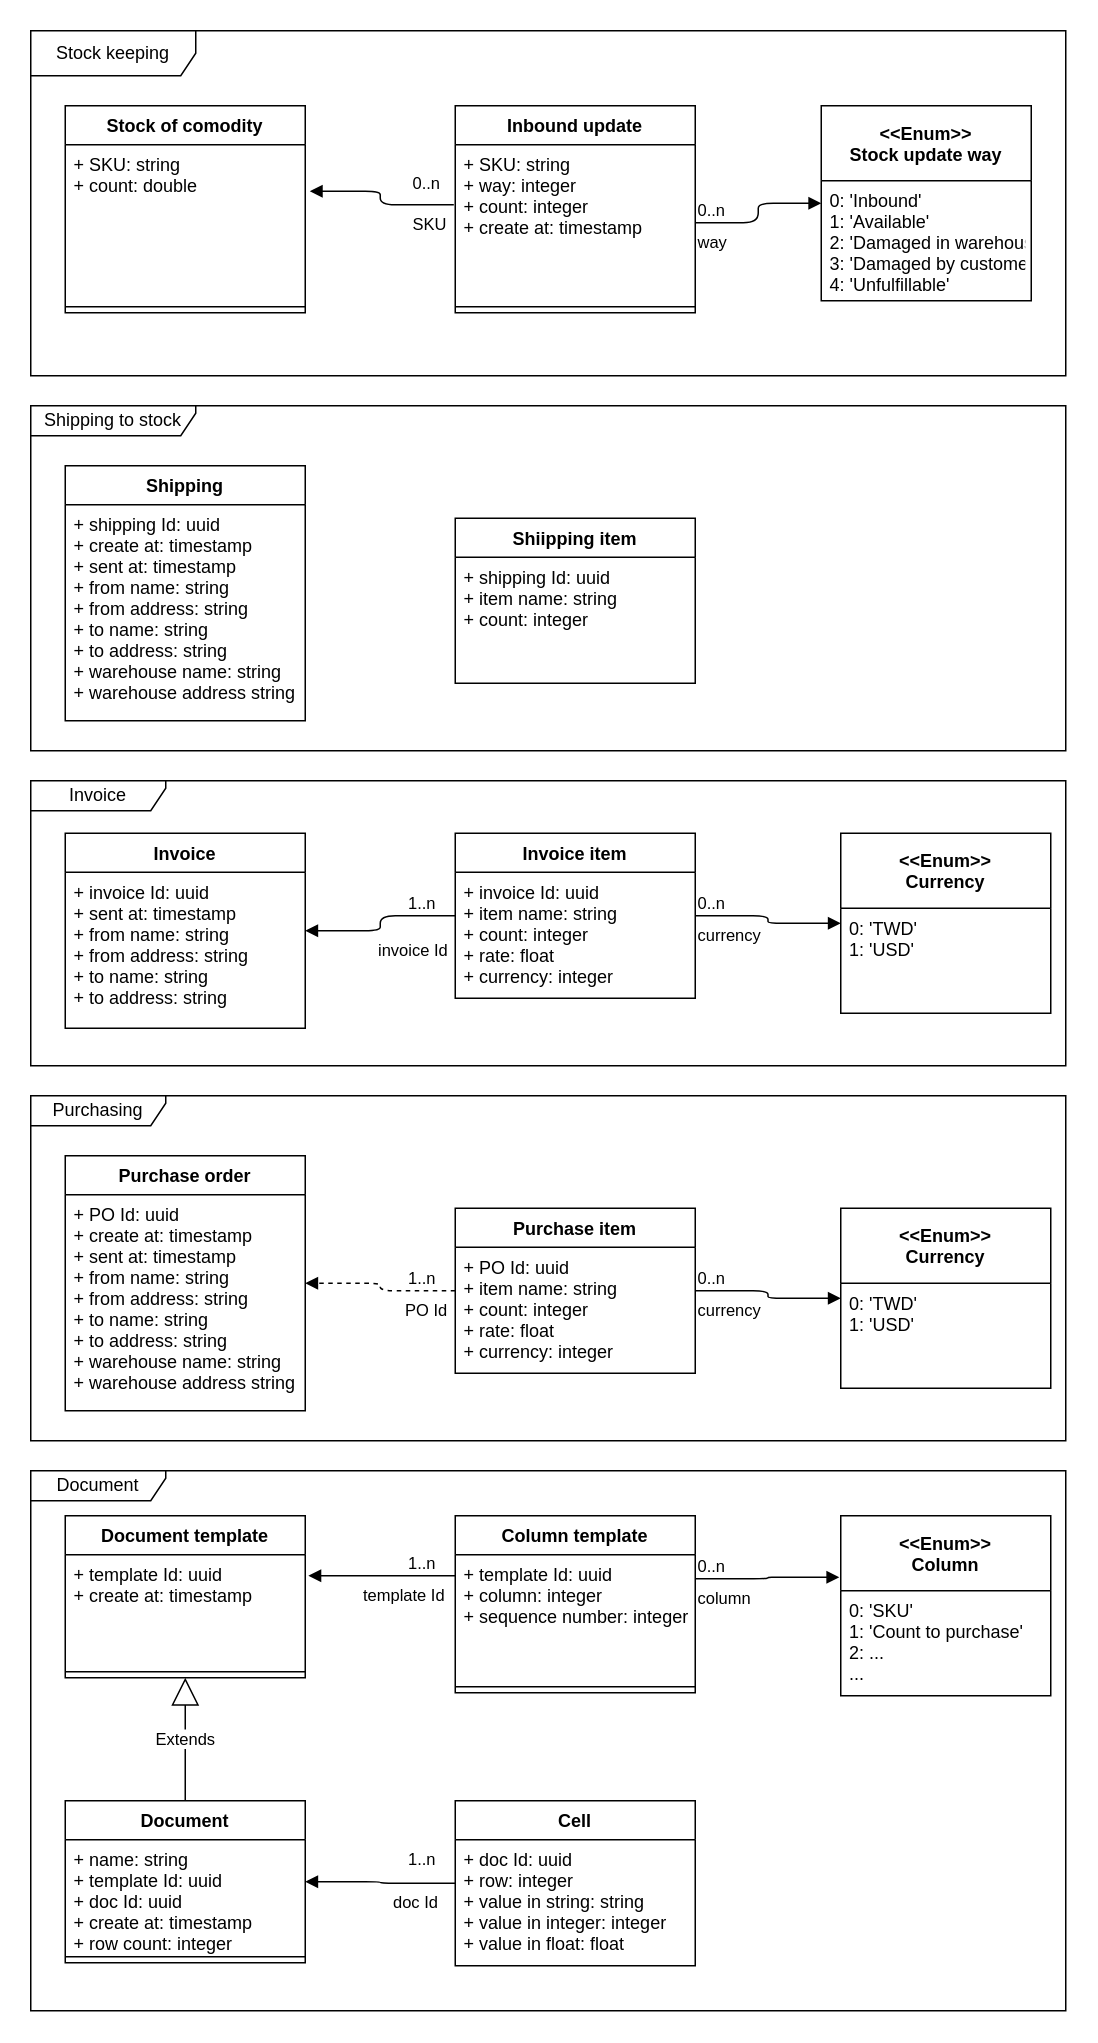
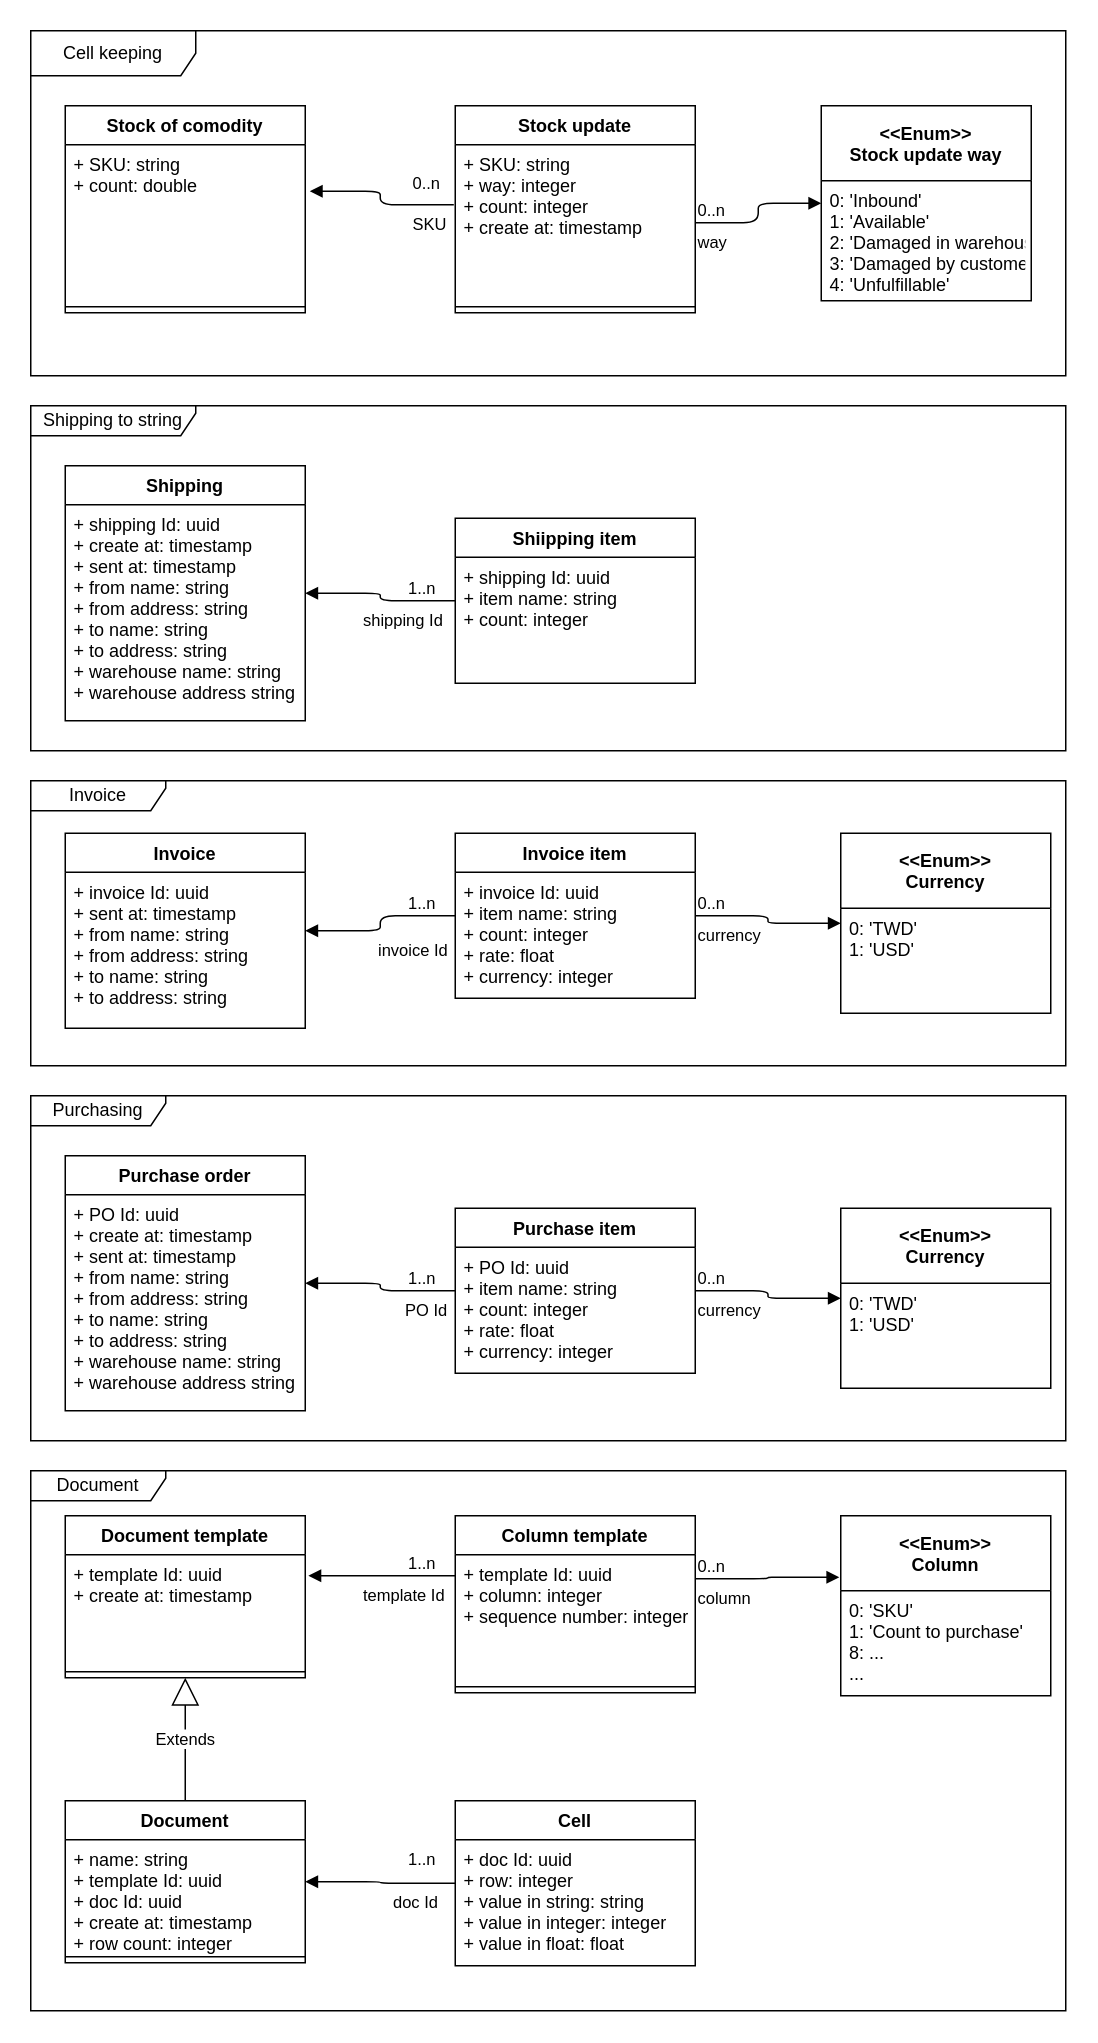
(113, 53) -> (113, 53)
(575, 126) -> (575, 126)
(113, 421) -> (113, 421)
none -> (384, 600)
(384, 1290) -> (384, 1290)
(880, 1611) -> (880, 1611)
